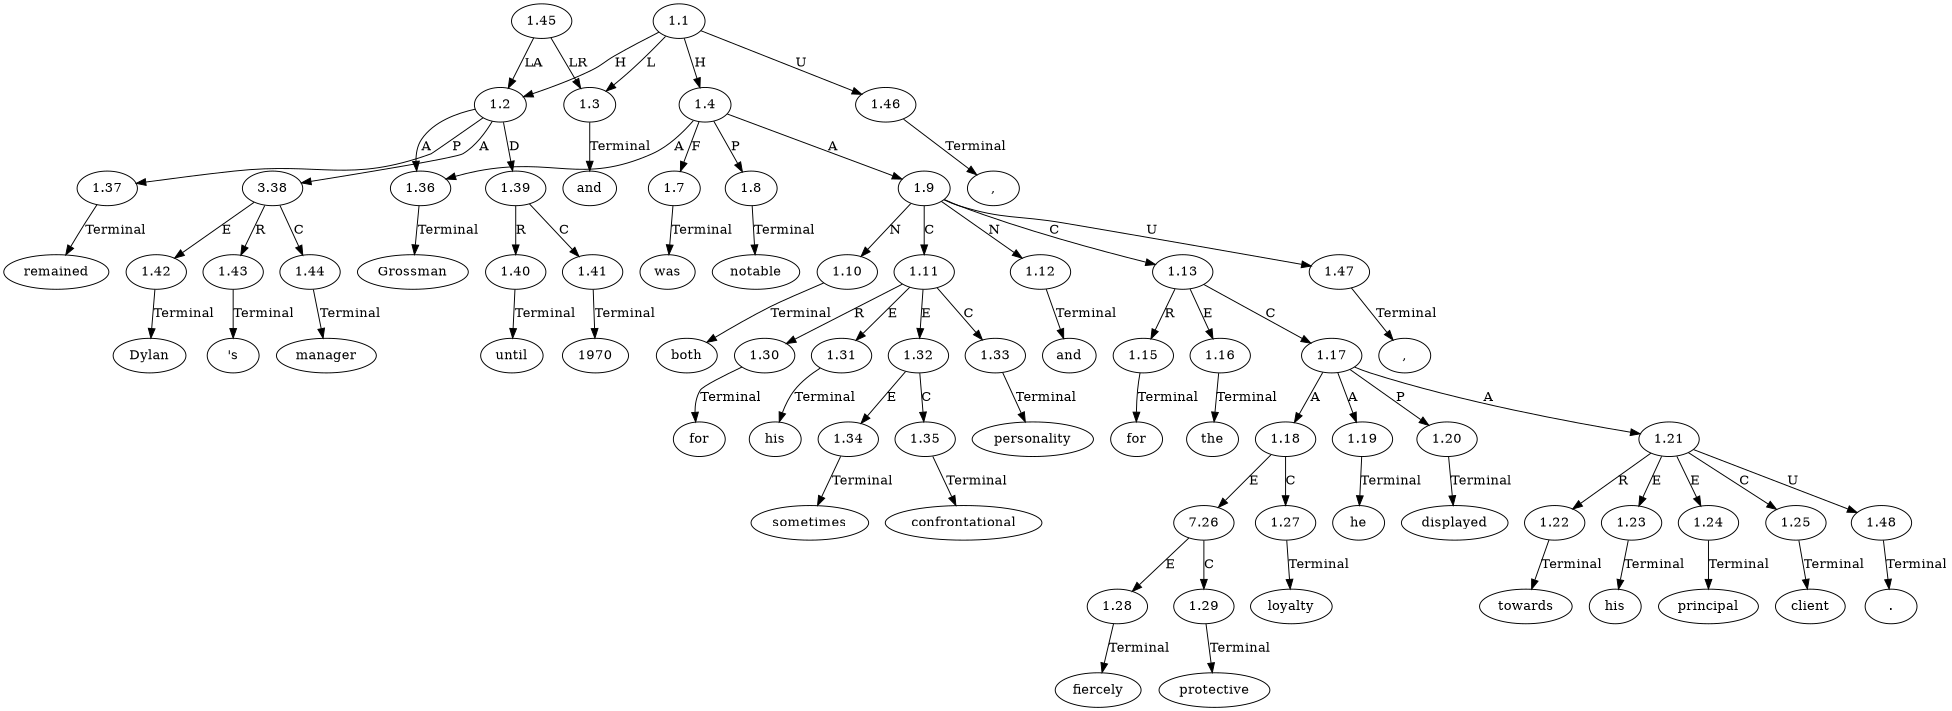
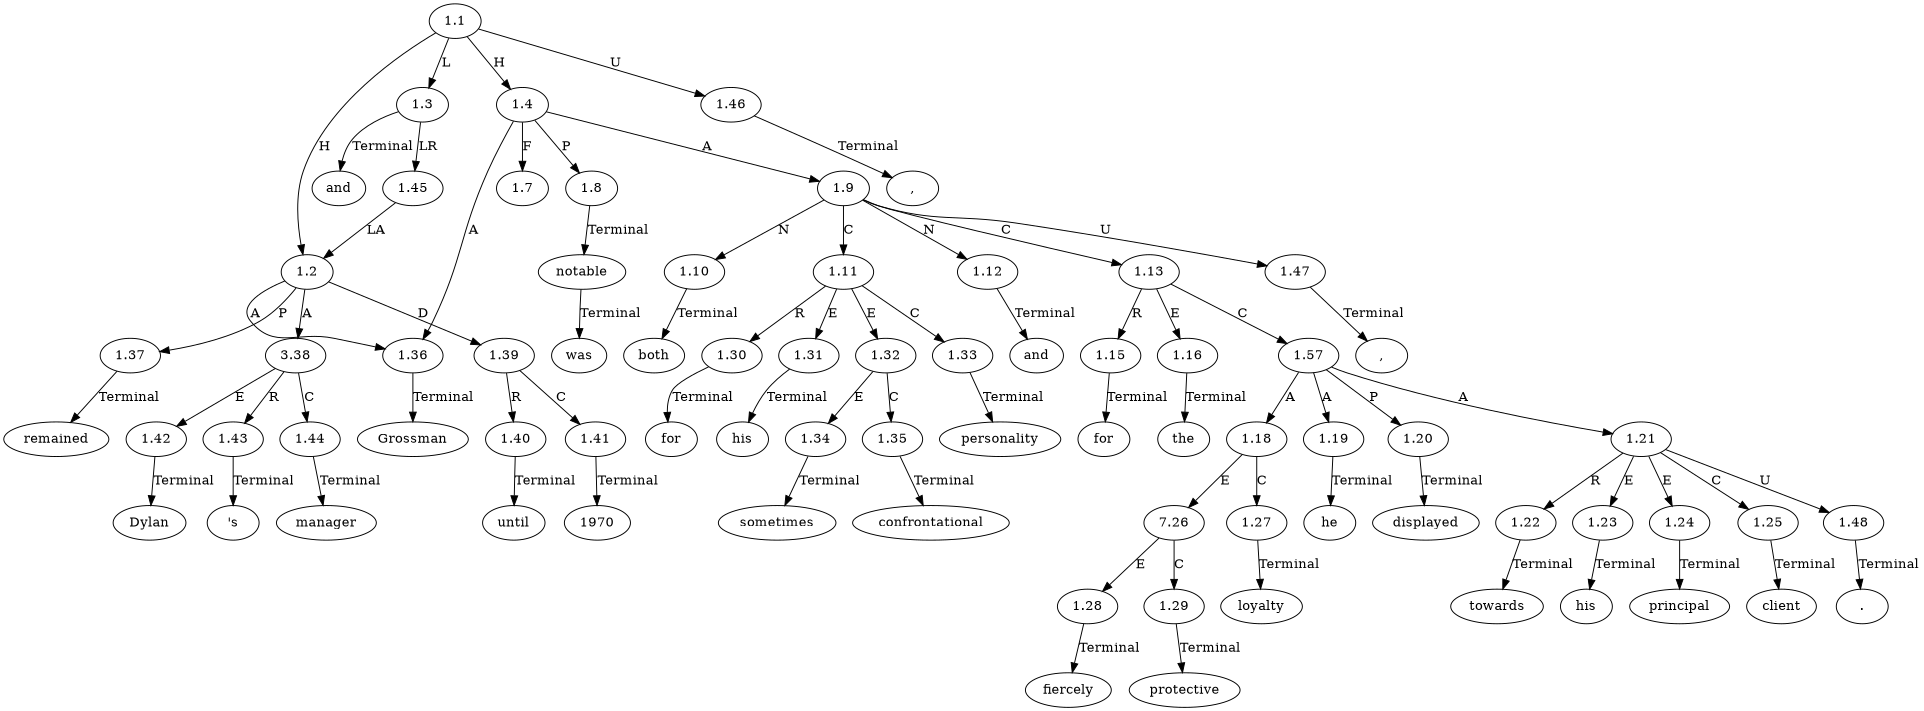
(563, 59) -> (418, 142)
(671, 225) -> (580, 309)
(1332, 356) -> (1309, 356)
